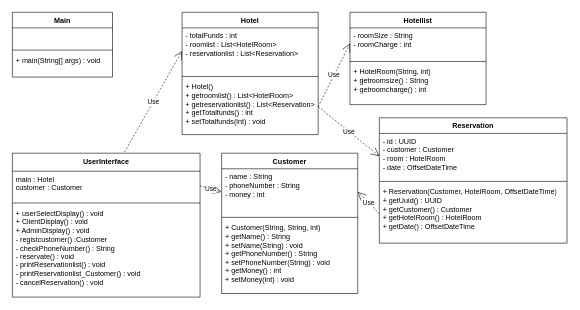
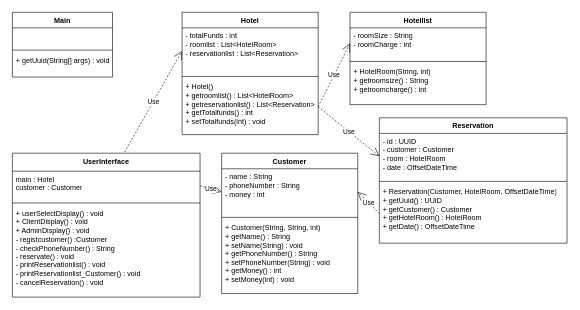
(63, 65) -> (63, 65)
